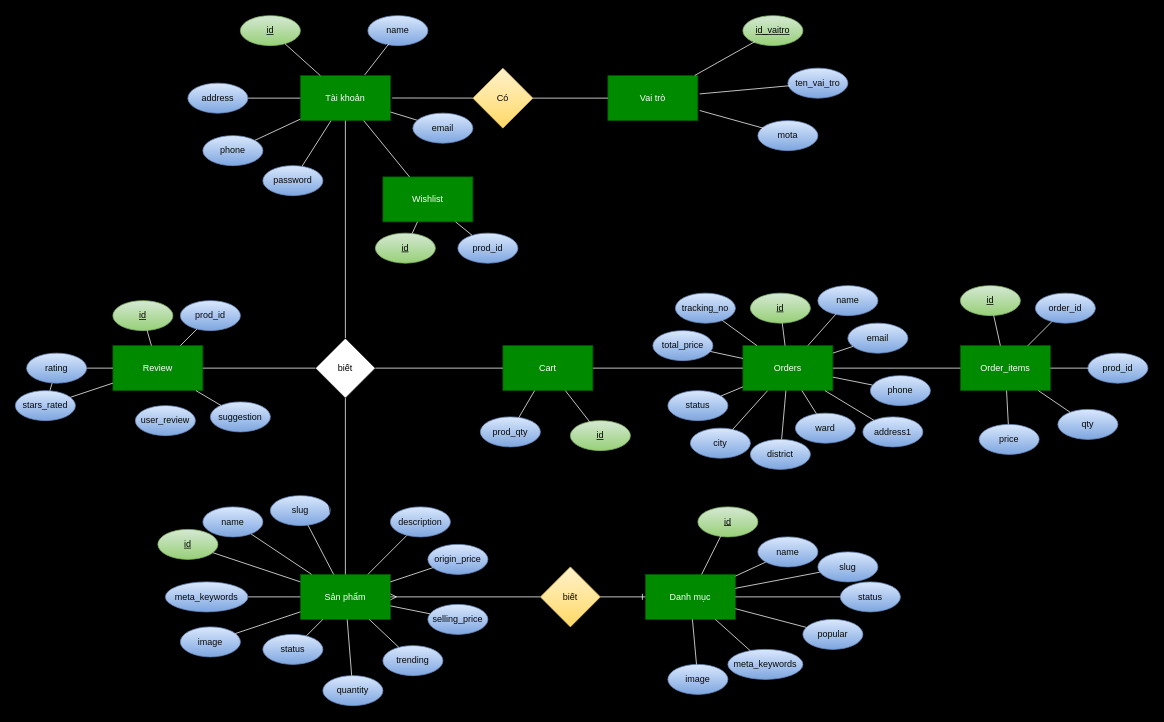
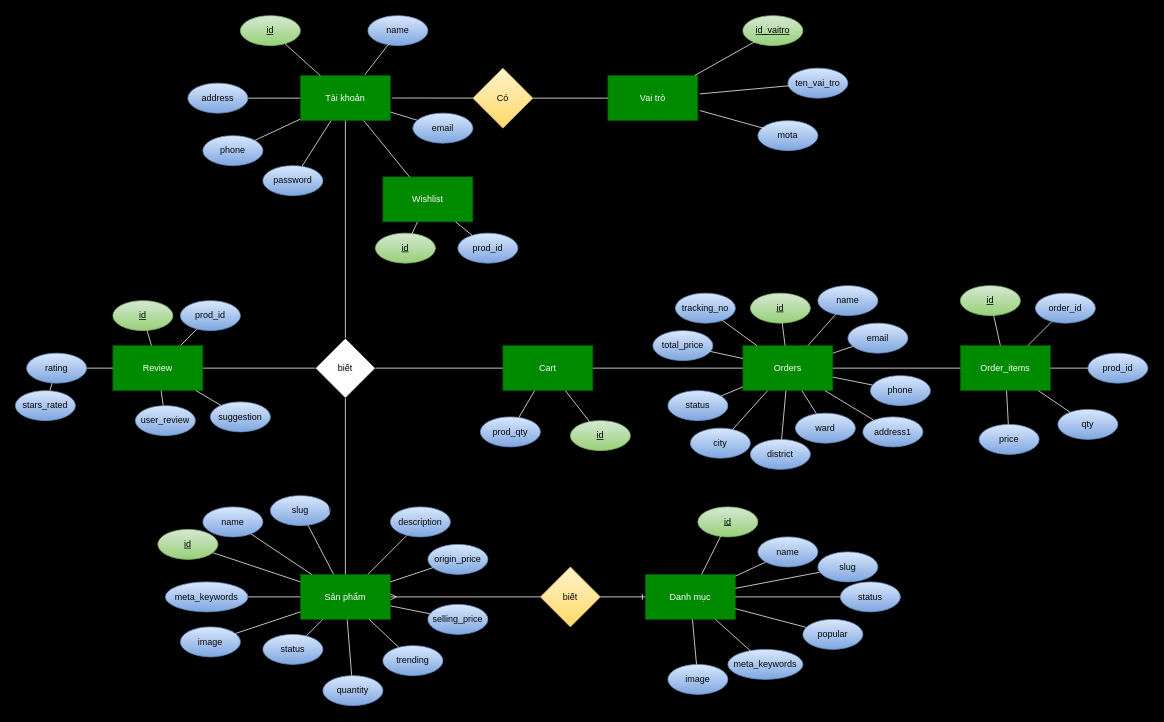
(92, 390) -> (162, 397)
